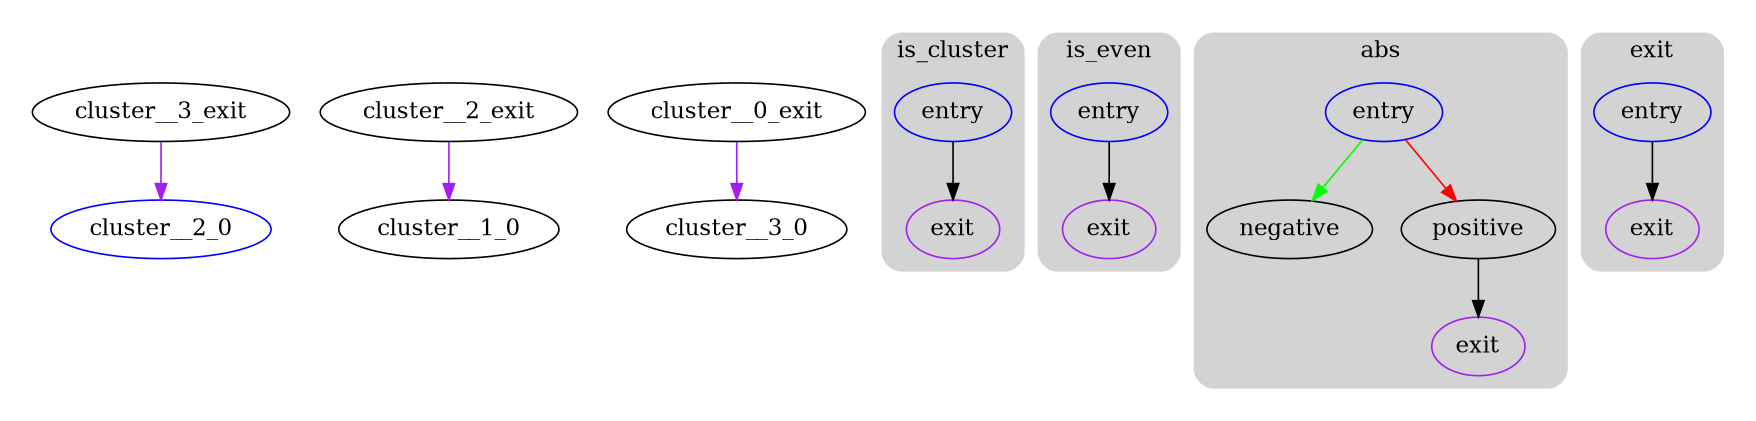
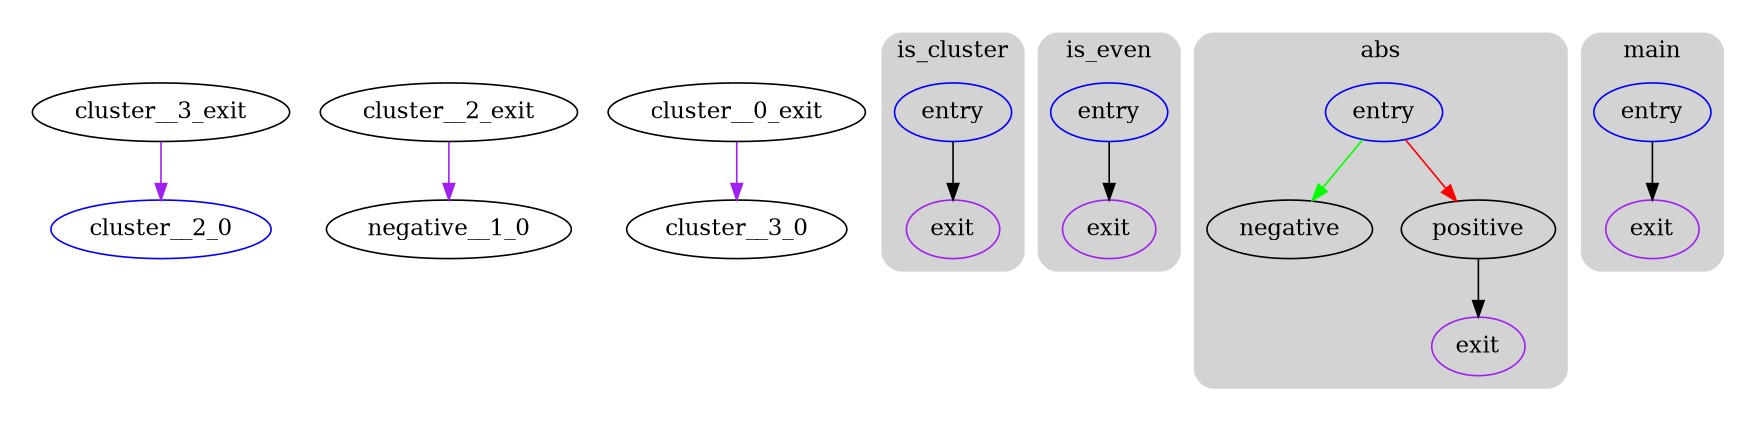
(1652, 51) -> (1652, 51)
(449, 229) -> (449, 229)
